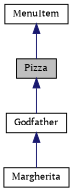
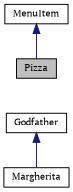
(36, 101) -> none
